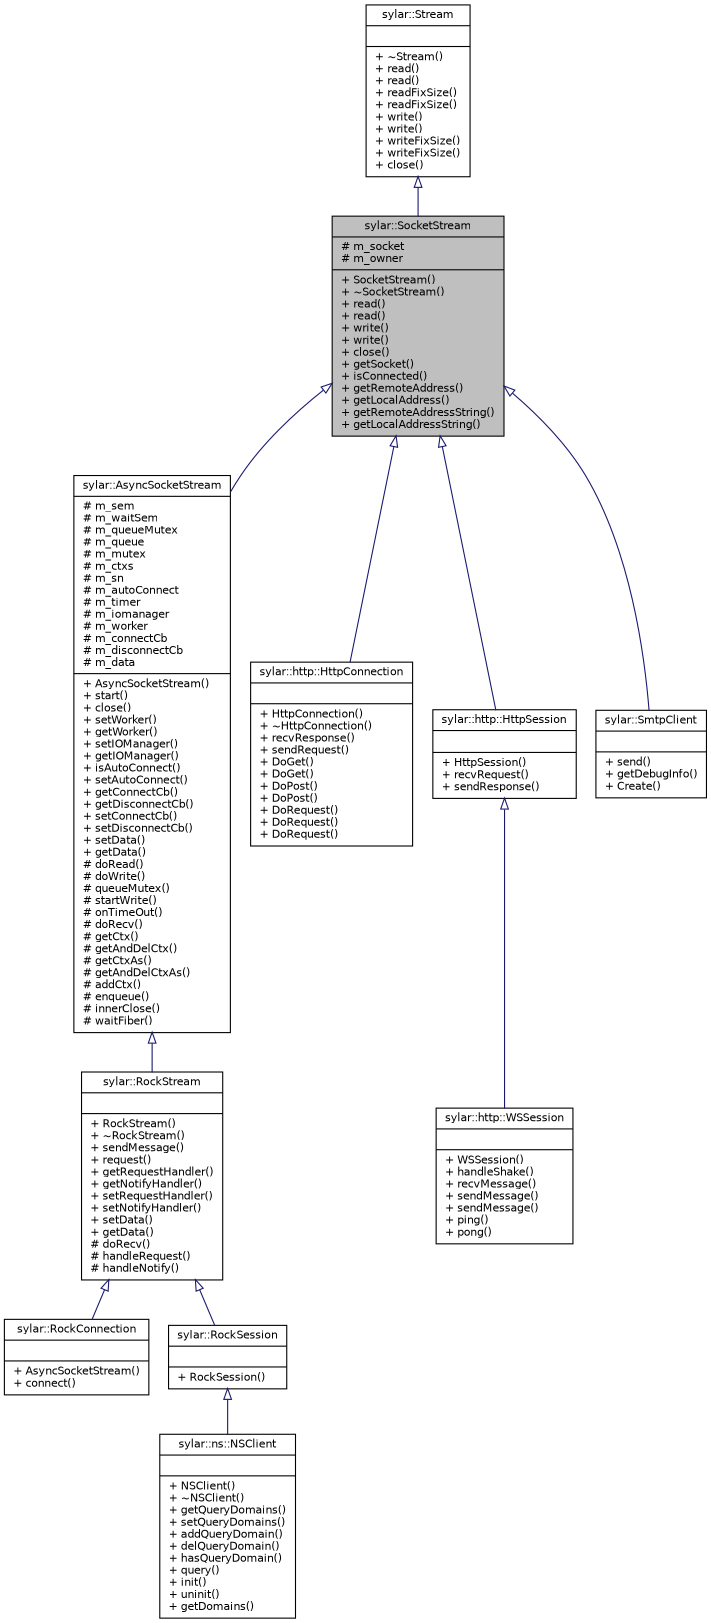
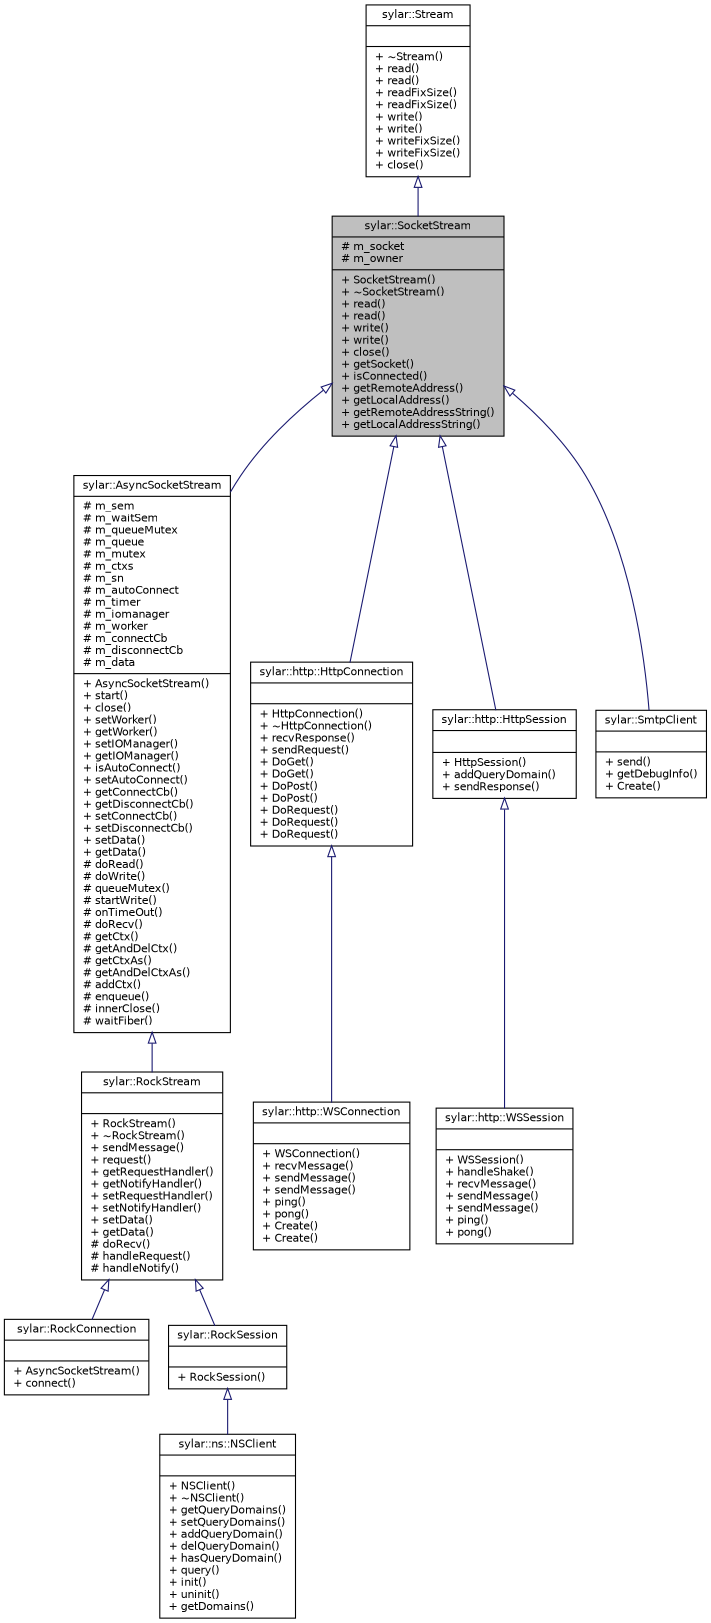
(485, 775) -> (499, 775)
none -> (332, 1176)
